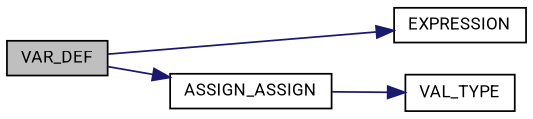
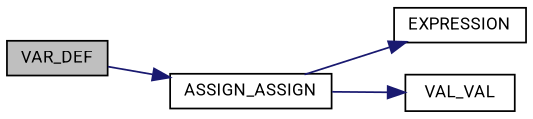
(242, 43) -> (347, 61)
(460, 93) -> (460, 93)
